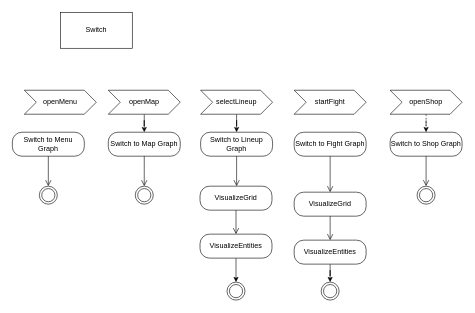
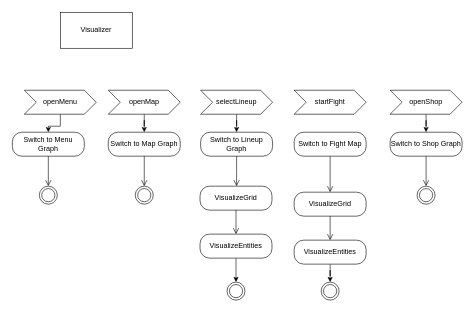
(96, 30) -> (96, 30)
(426, 125) -> (426, 125)
none -> (58, 126)
(330, 144) -> (330, 144)
